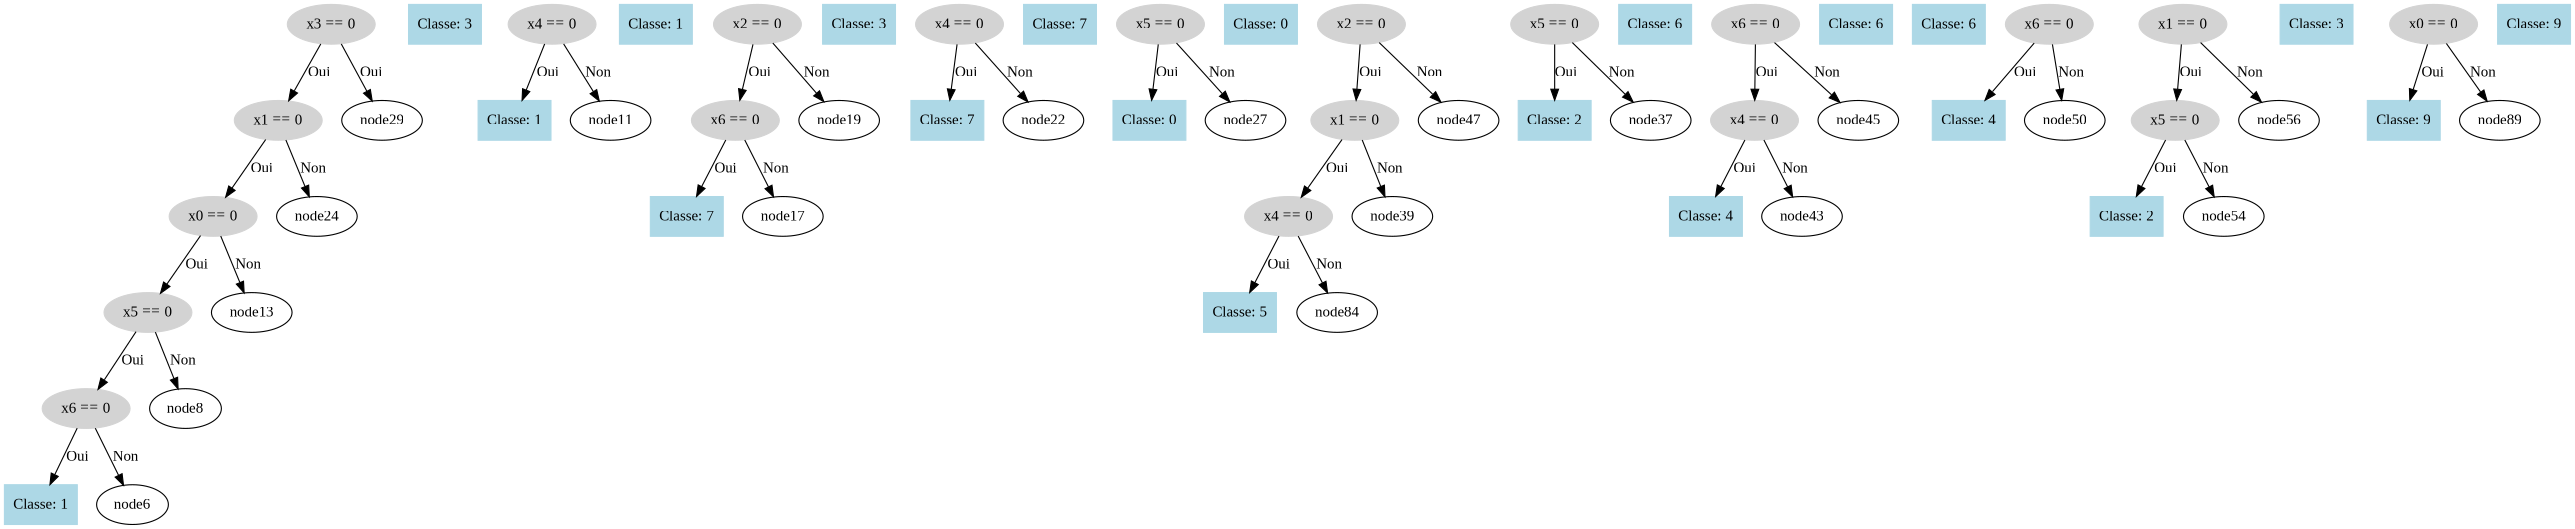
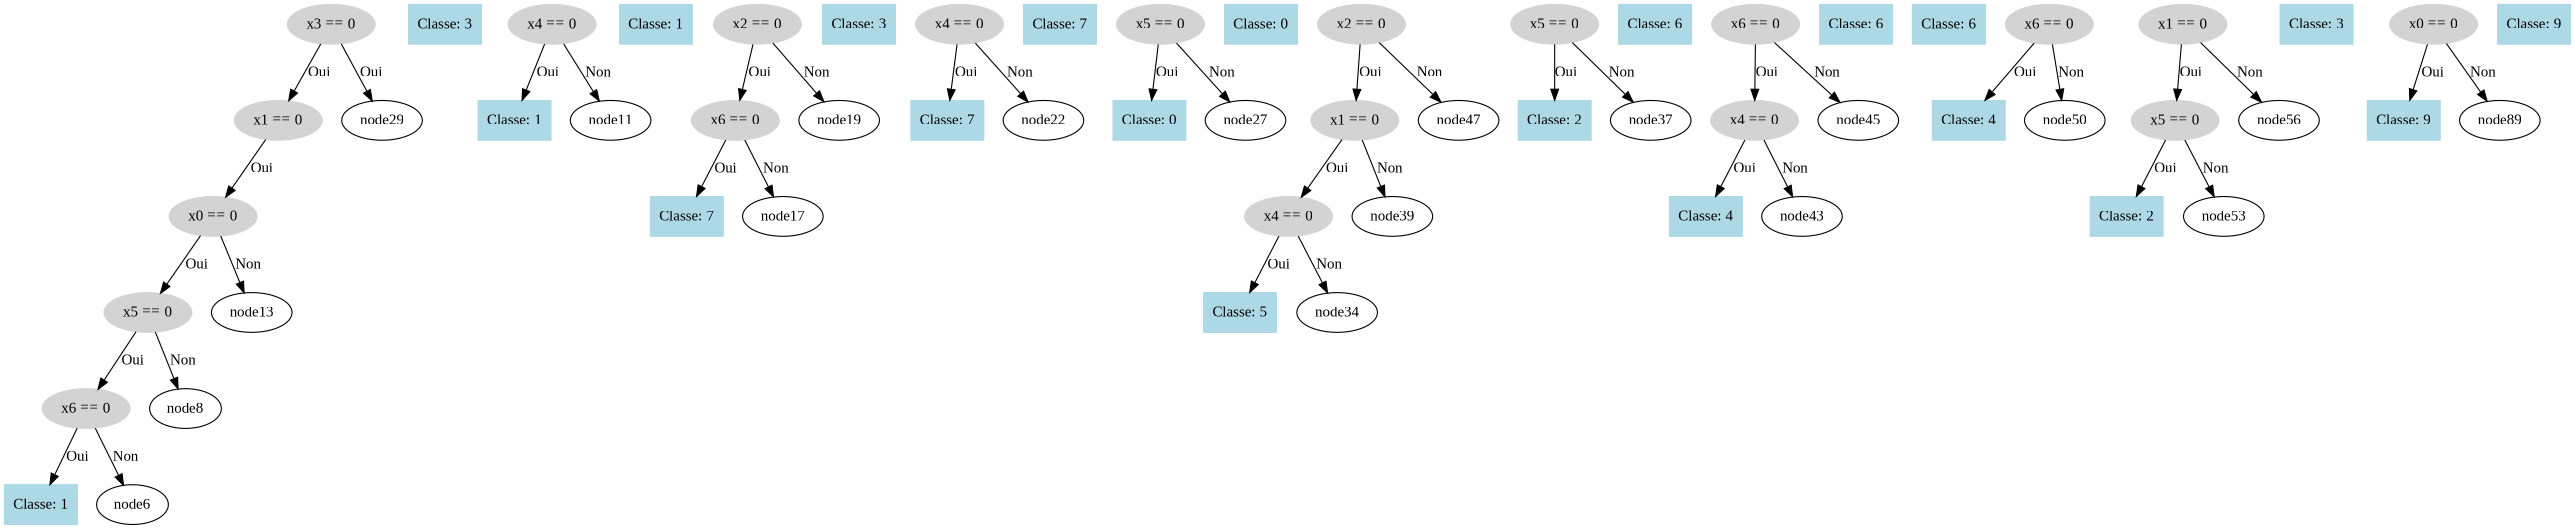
(317, 216) -> none
(2224, 216) -> (2224, 216)
(1337, 312) -> (1337, 312)
